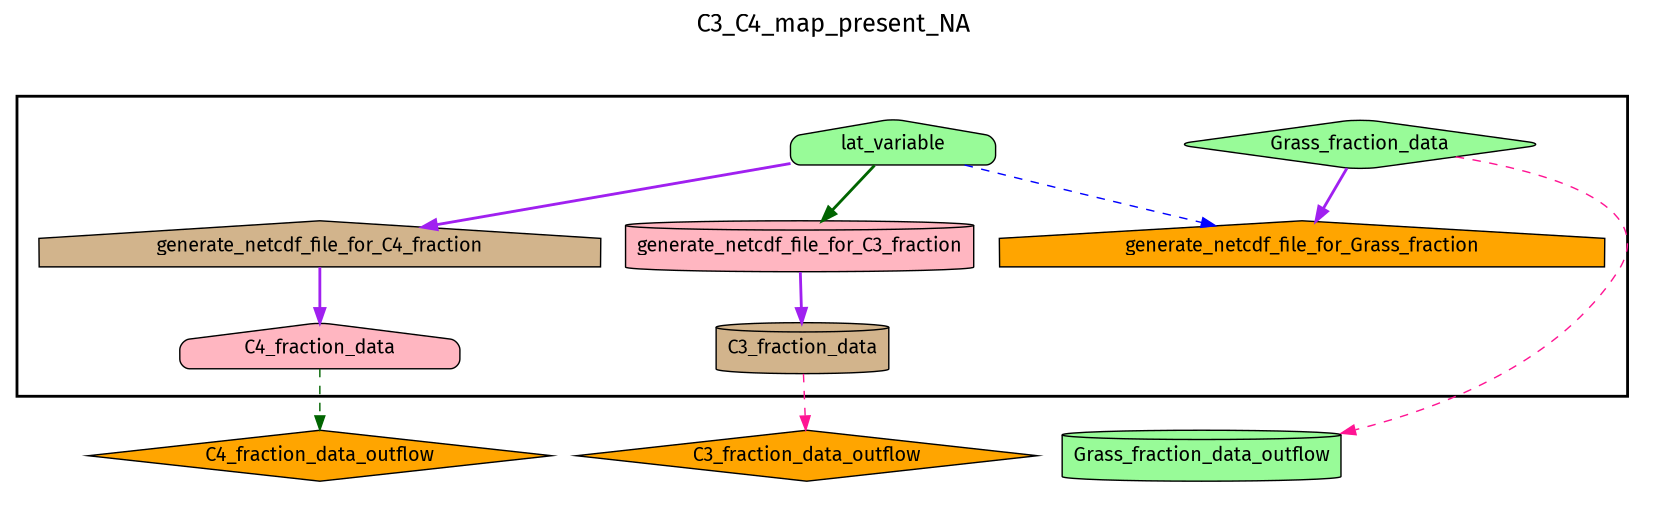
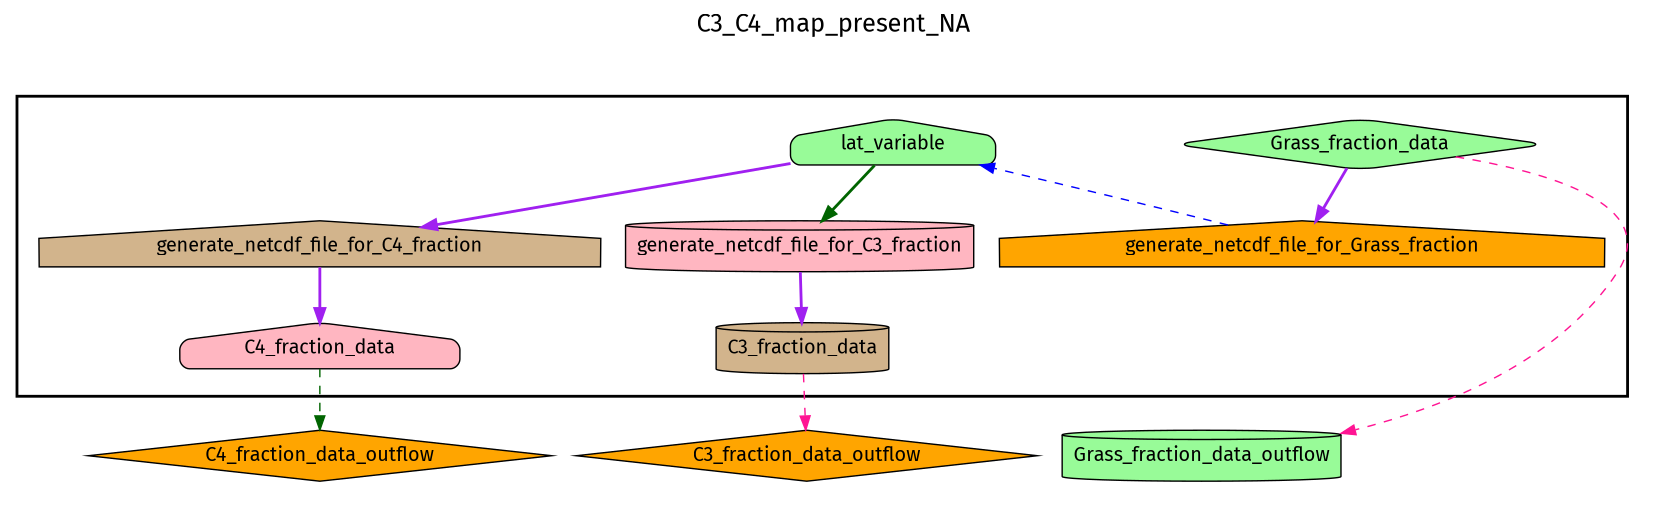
(1083, 194) -> (1111, 196)
